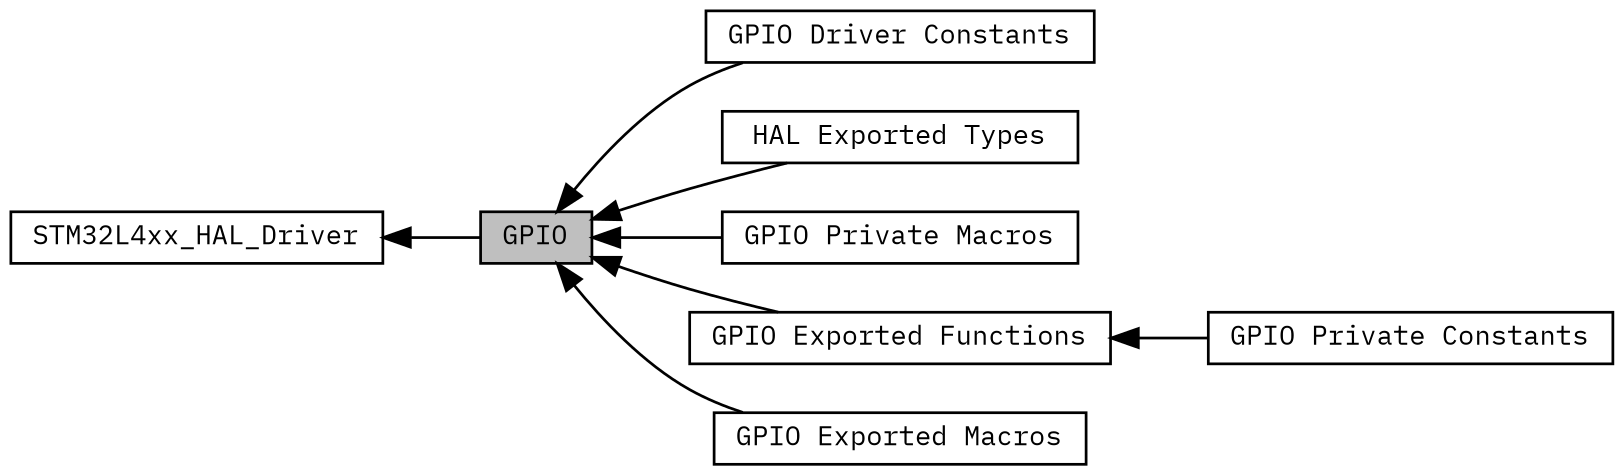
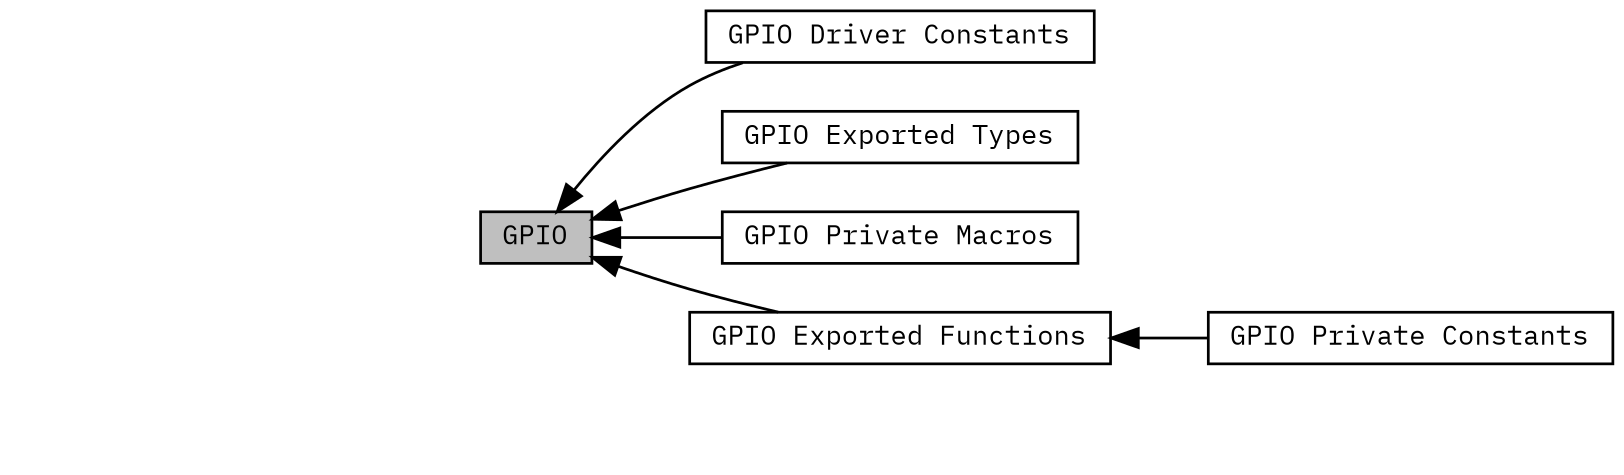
(900, 137) -> (900, 137)
(197, 238) -> none
(900, 439) -> none
